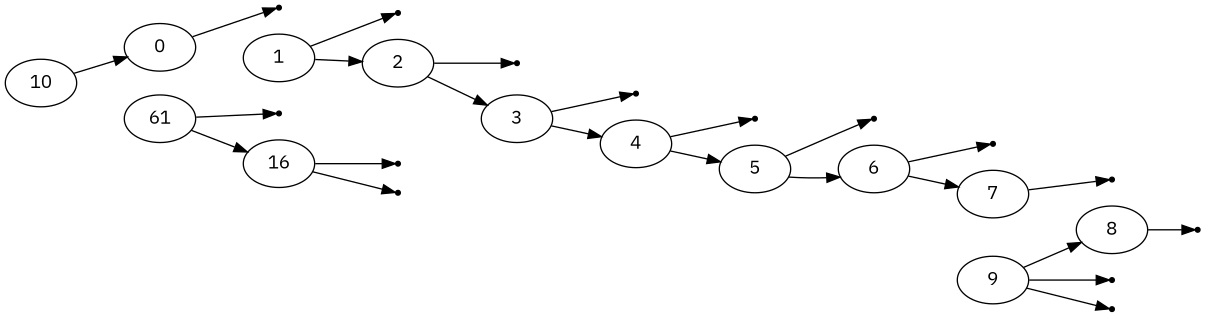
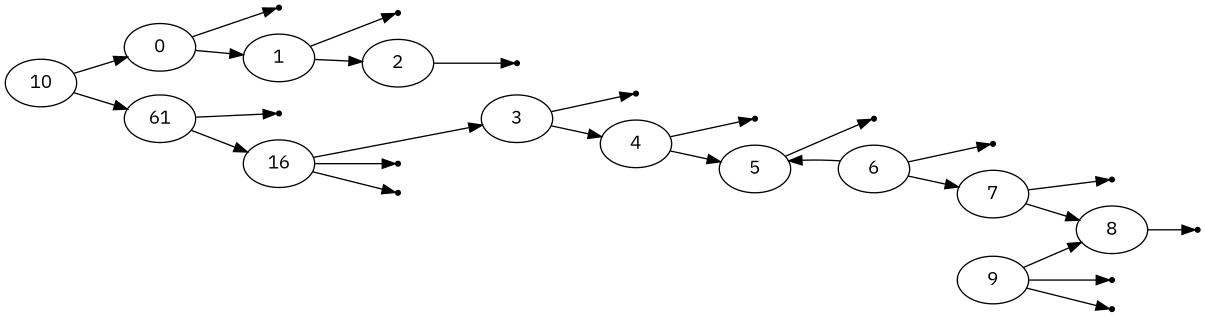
none -> (213, 52)
(451, 88) -> (391, 143)
none -> (94, 99)
(808, 178) -> (821, 160)
none -> (1046, 210)
